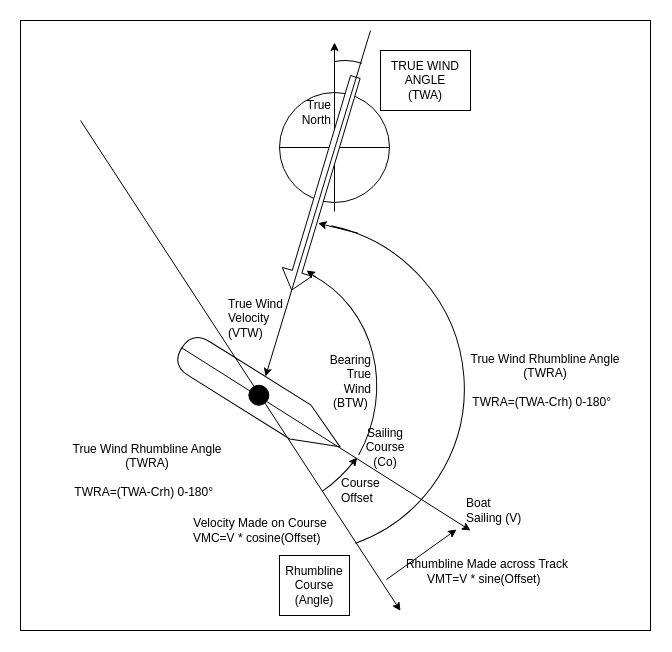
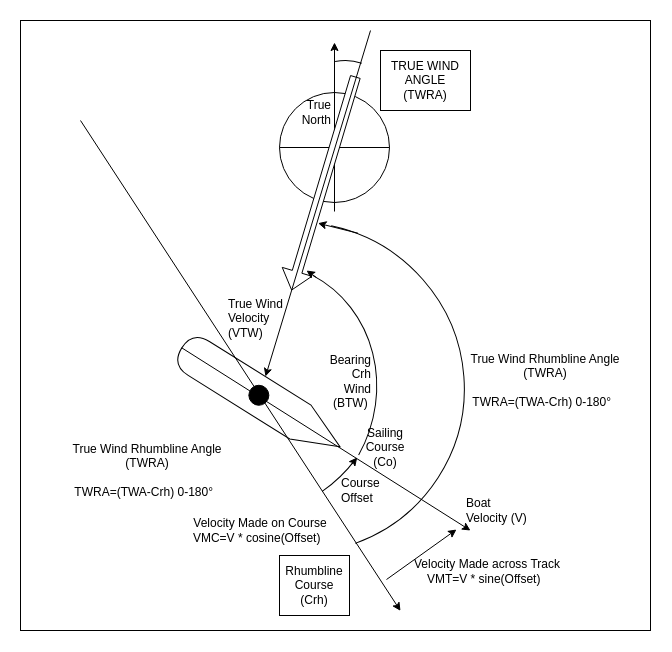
(426, 81) -> (426, 81)
(343, 382) -> (343, 382)
(497, 511) -> (502, 511)
(488, 572) -> (488, 572)
(315, 586) -> (315, 586)
